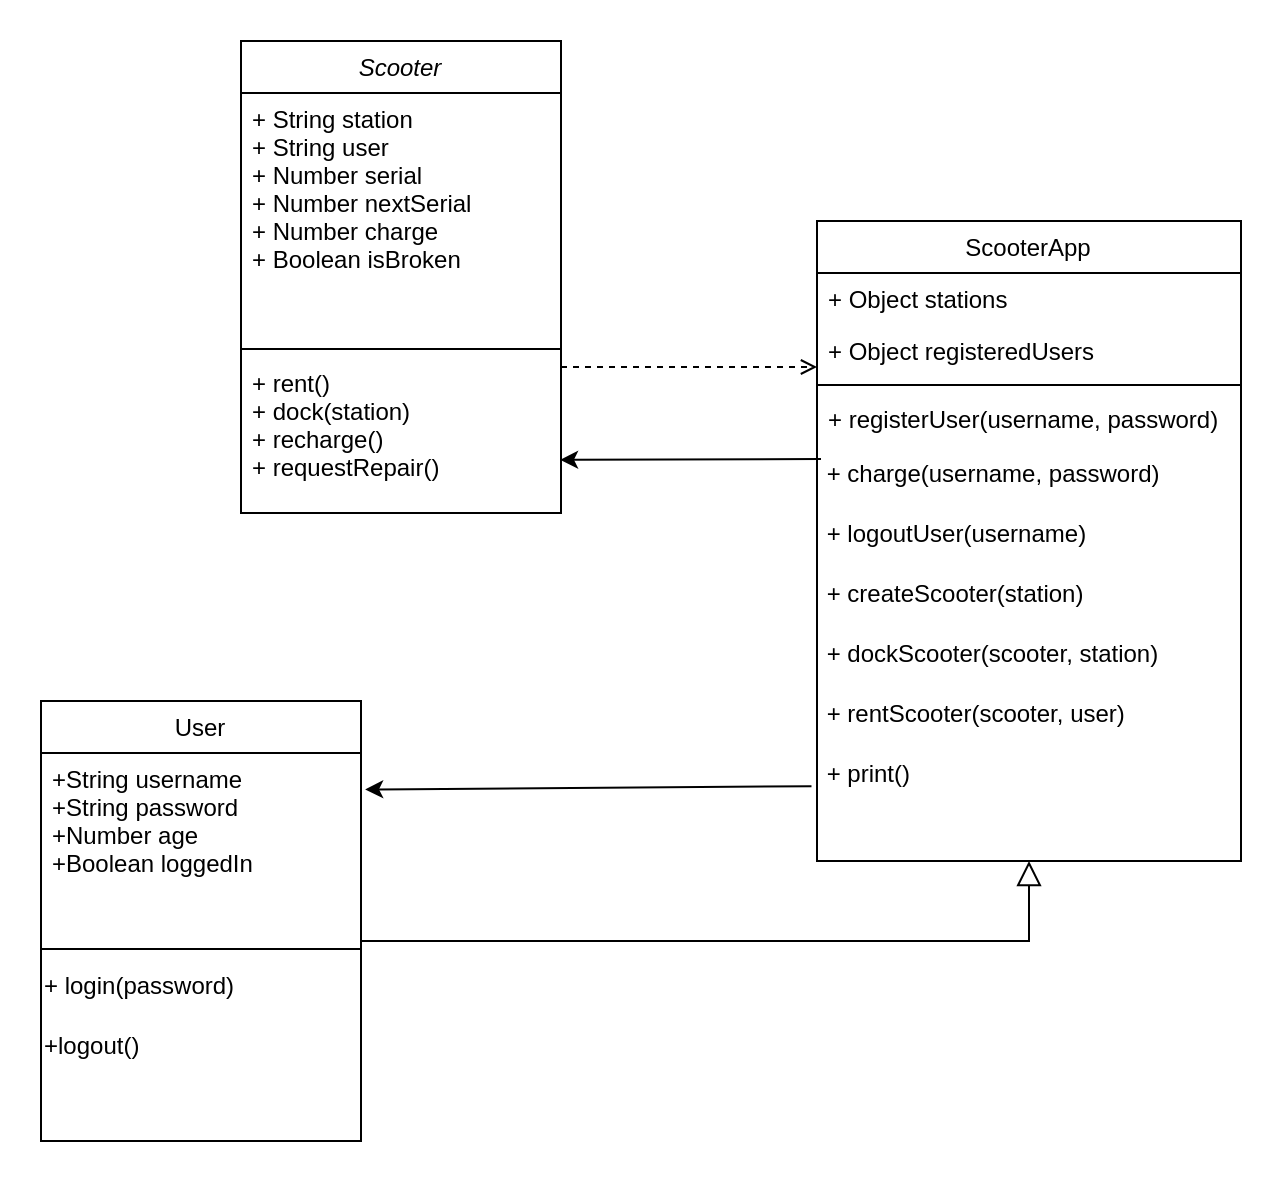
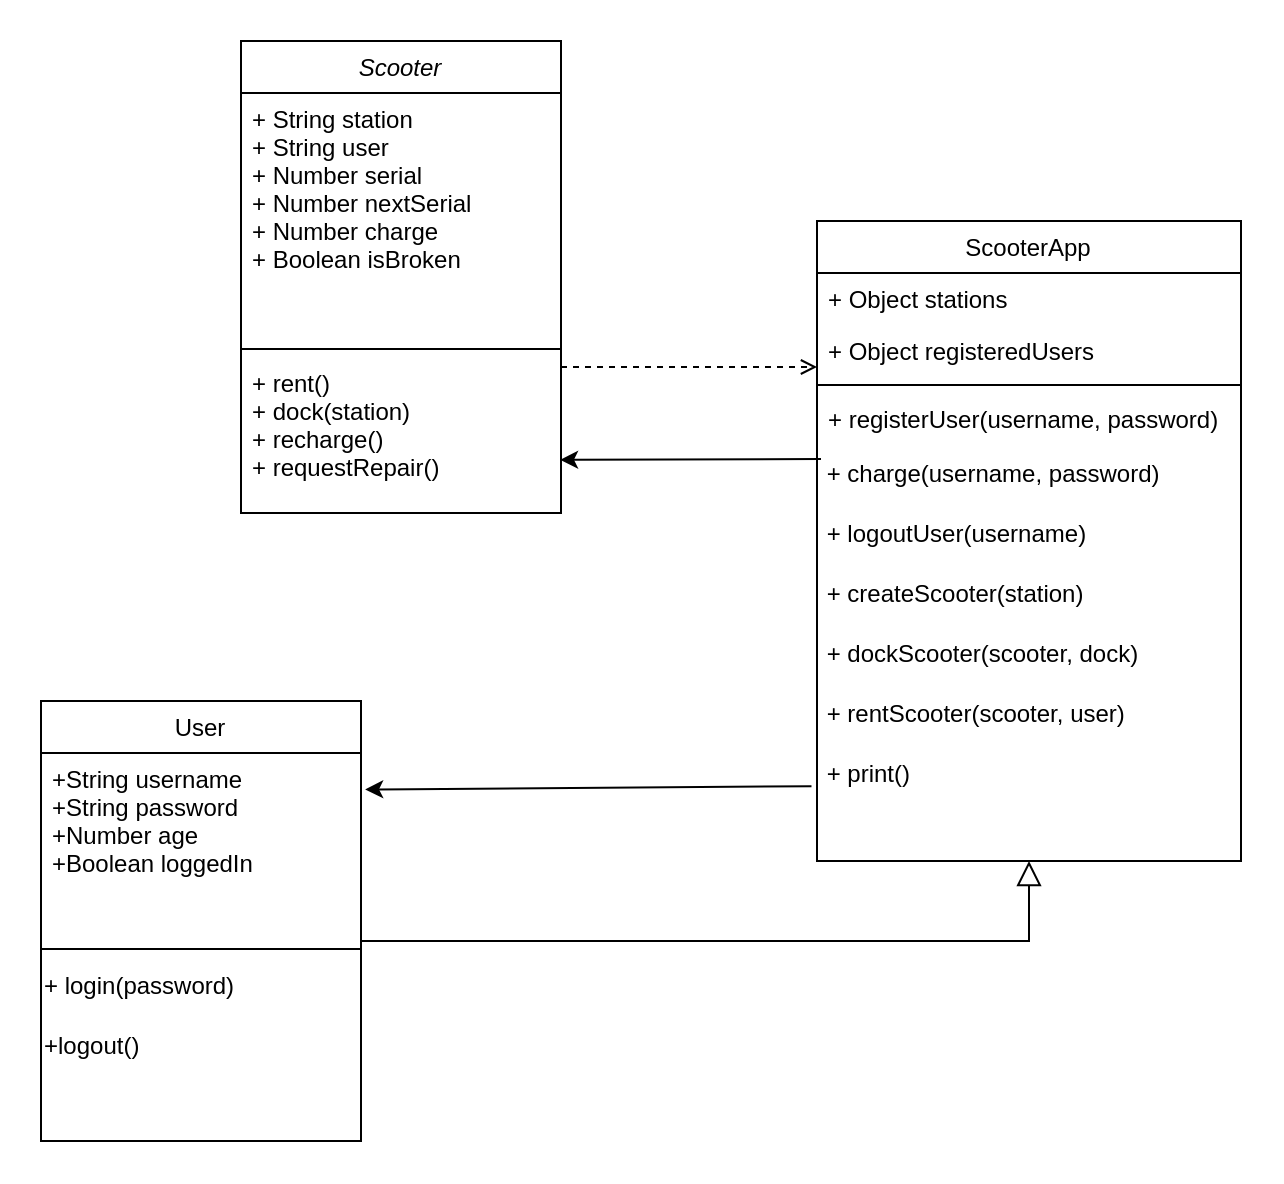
(1017, 655) -> (1000, 655)
